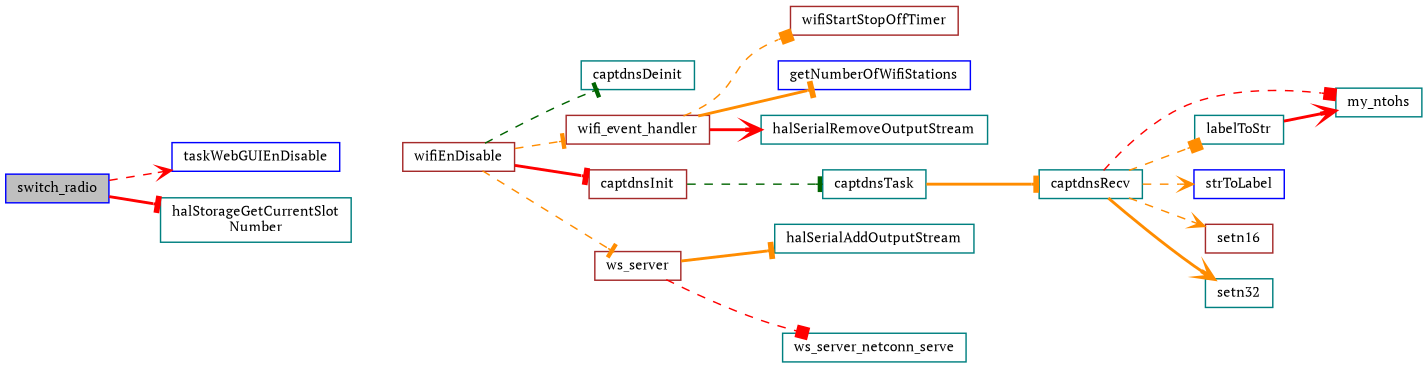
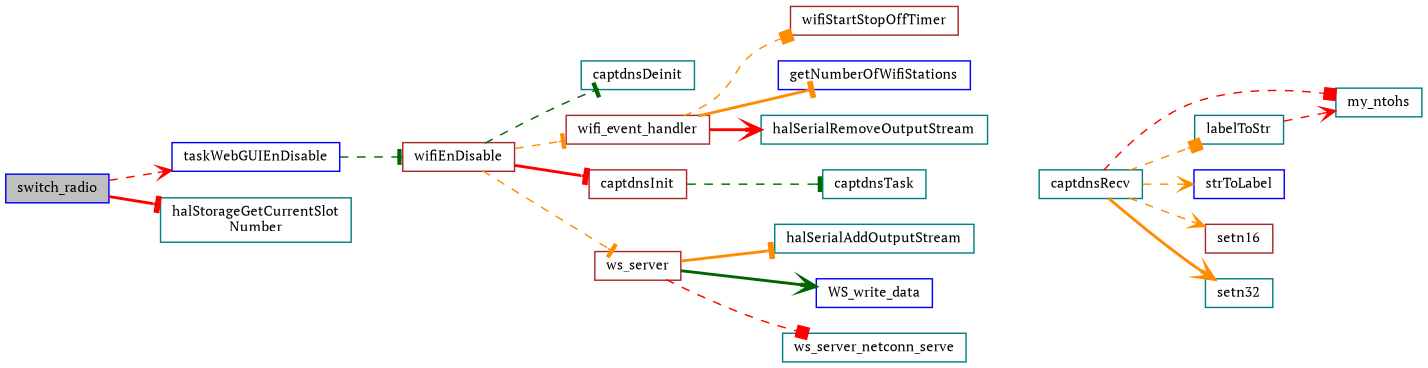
(1303, 117) -> (1303, 117)
none -> (367, 157)
(979, 184) -> none
none -> (874, 293)
